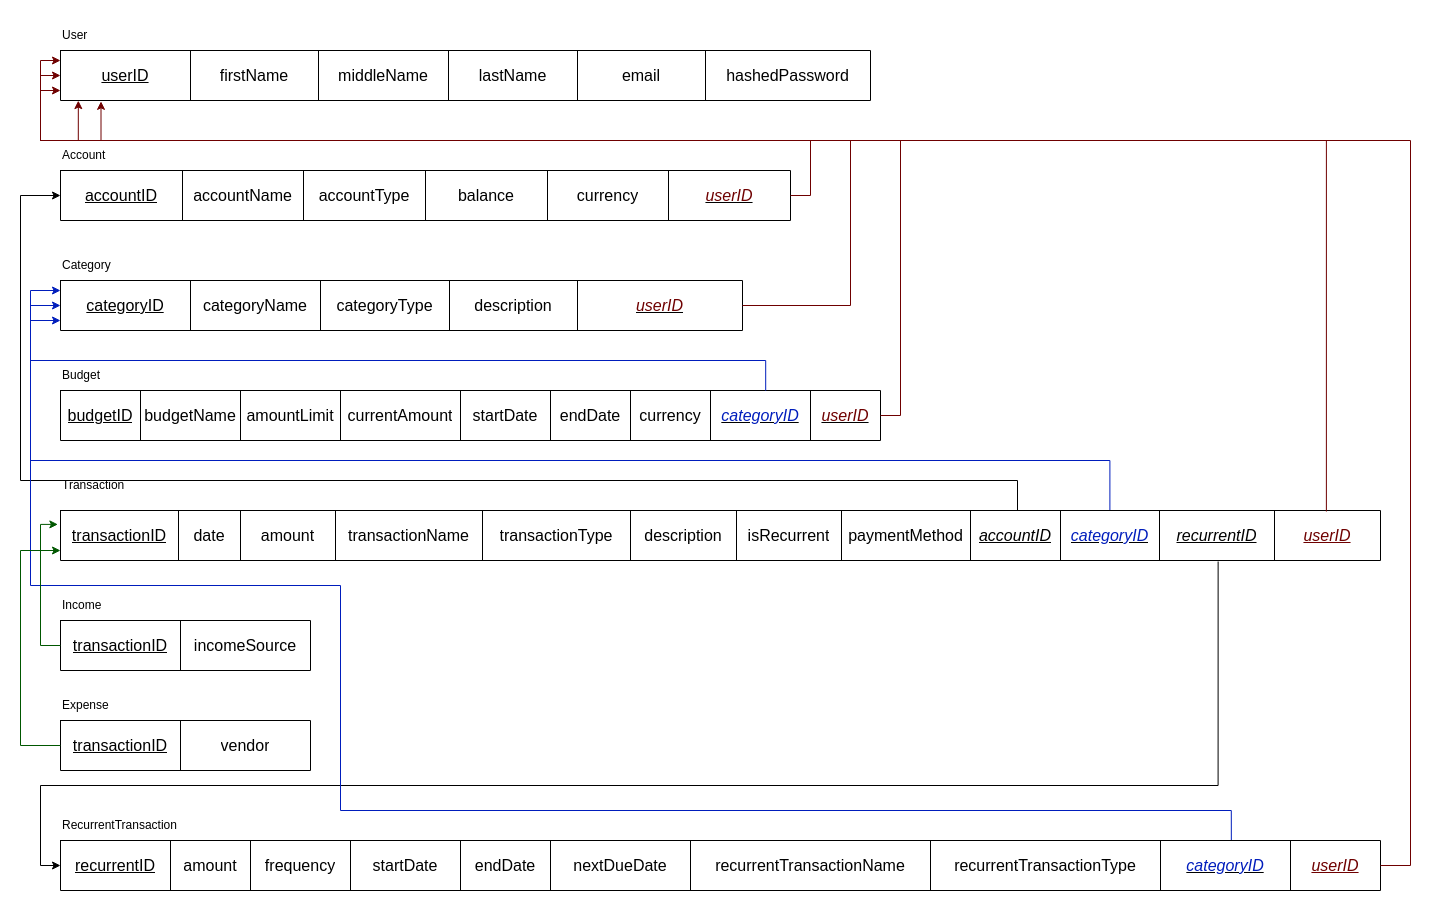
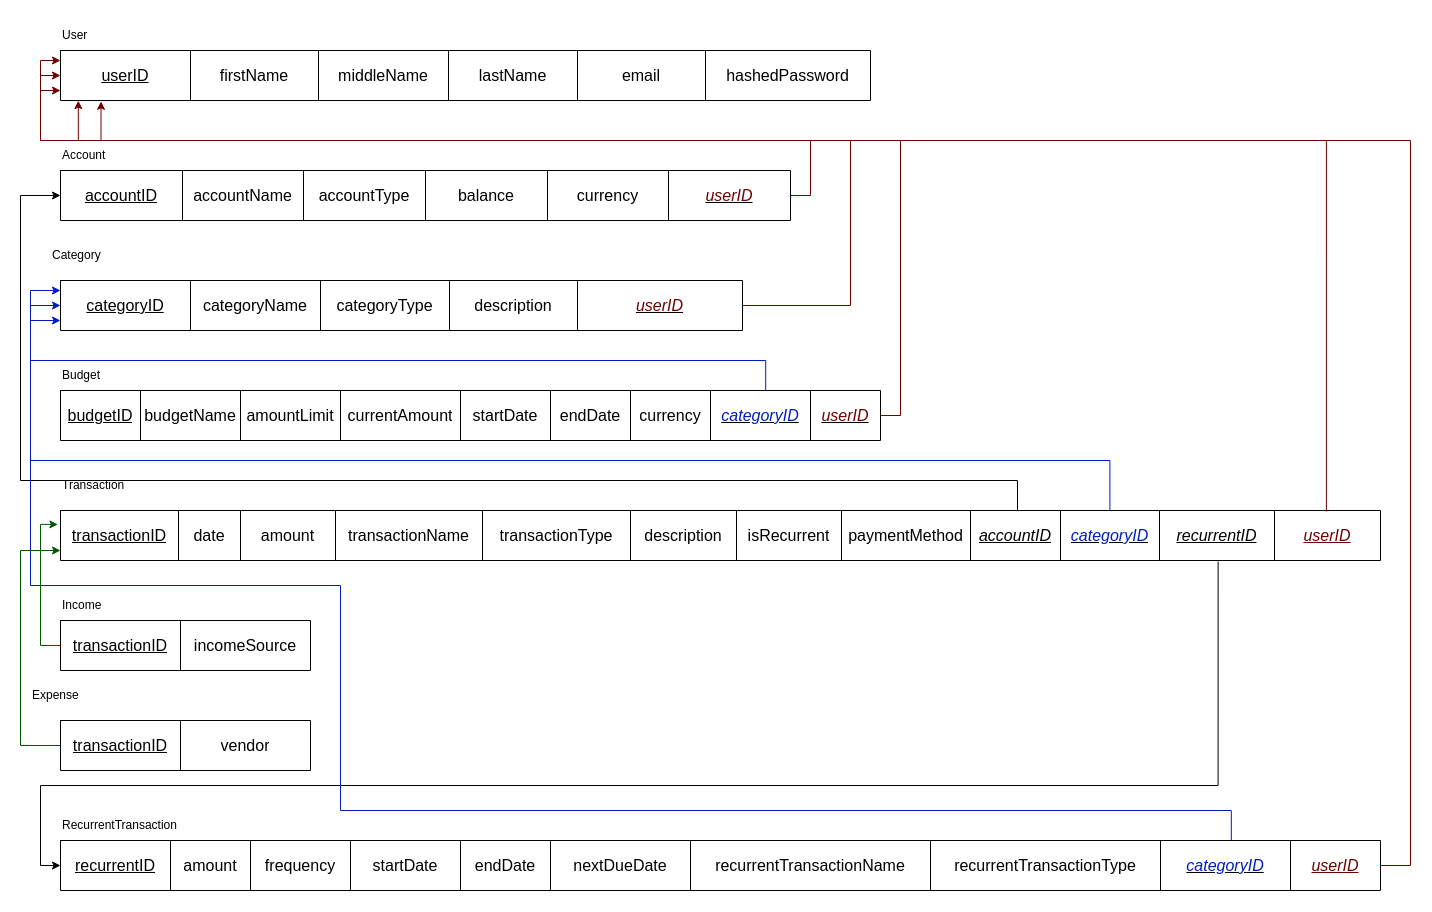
(96, 266) -> (86, 256)
(96, 706) -> (66, 696)
